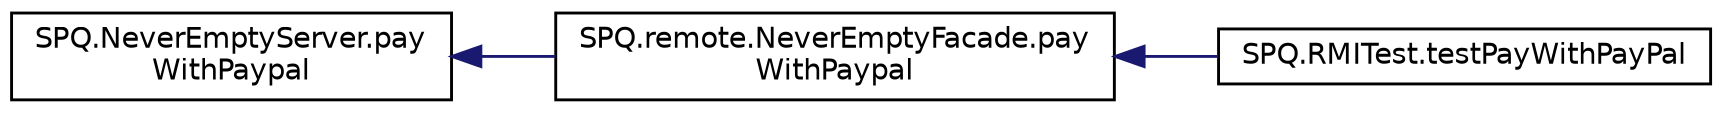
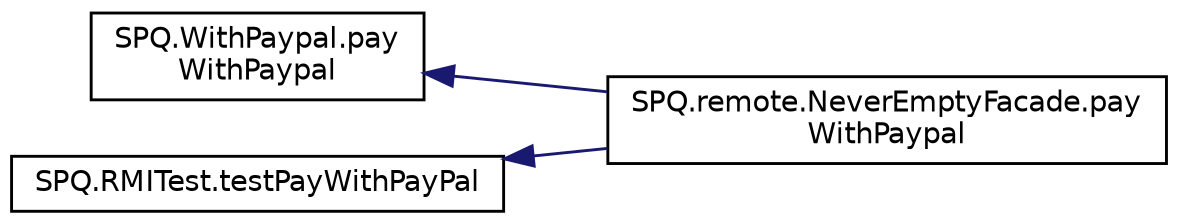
(232, 56) -> (258, 56)
(1181, 56) -> (571, 152)
